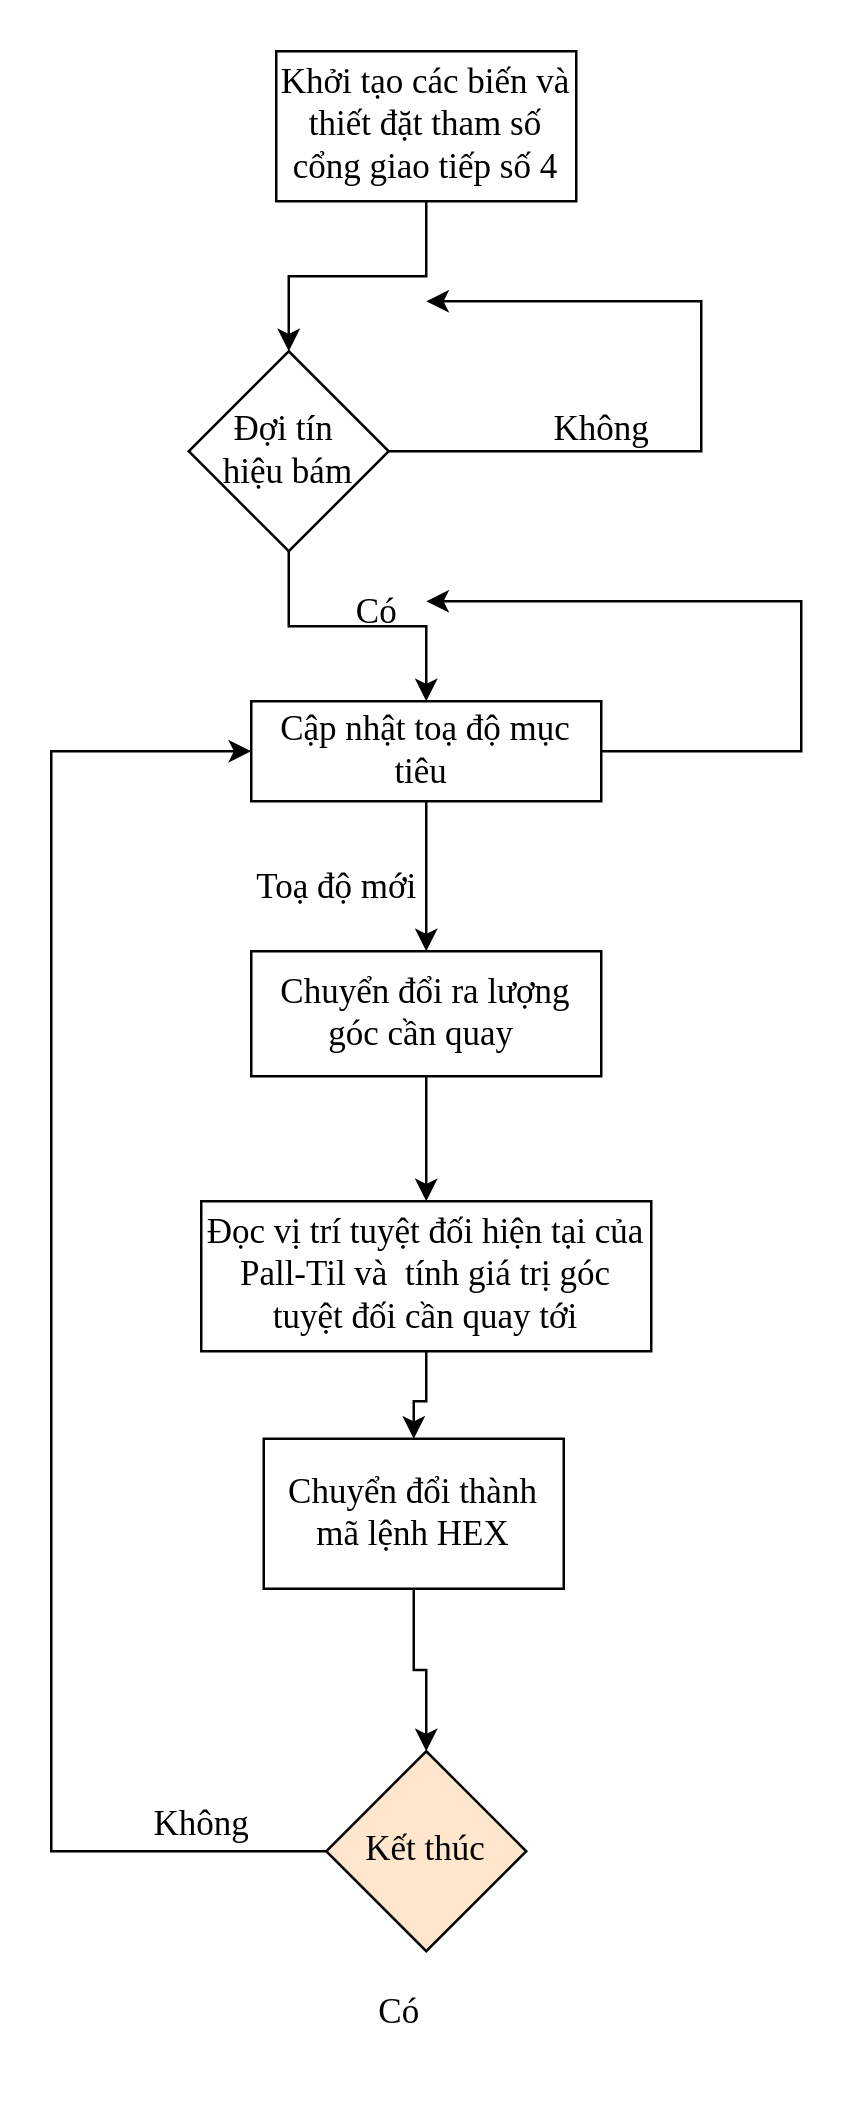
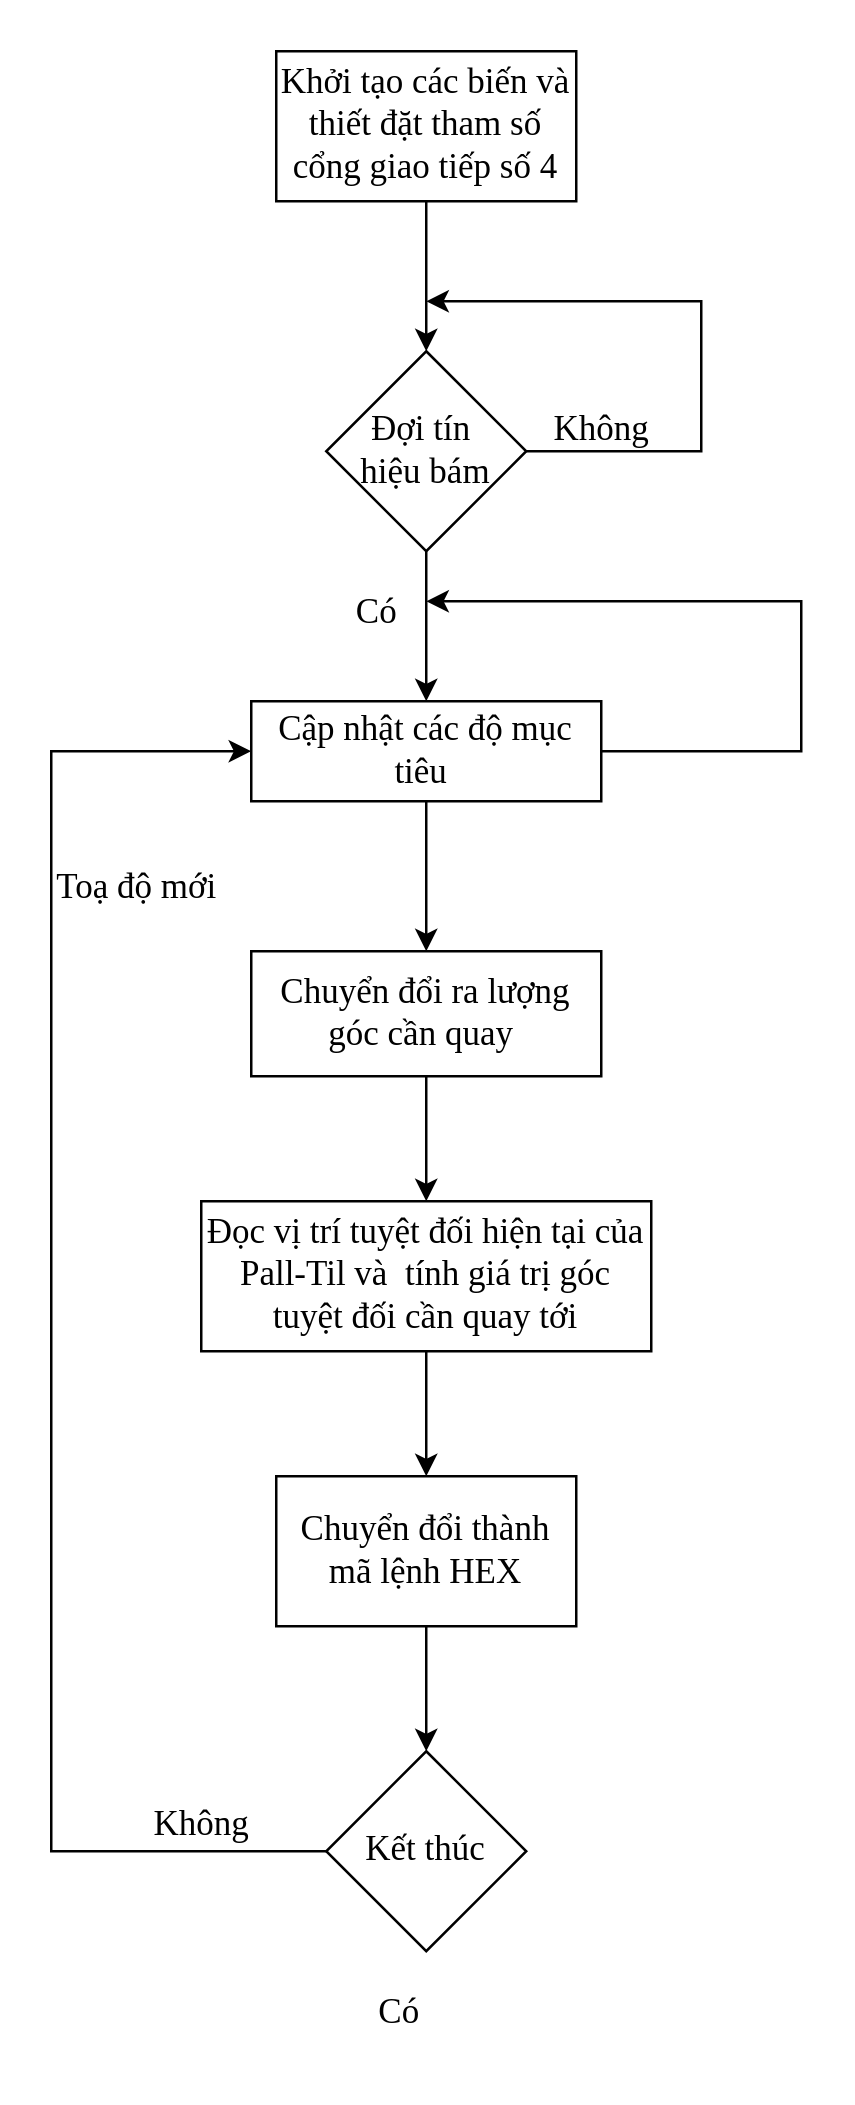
(289, 451) -> (426, 451)
(426, 751) -> (426, 751)
(336, 889) -> (136, 889)
(414, 1514) -> (426, 1551)
(426, 1851) -> (426, 1851)
